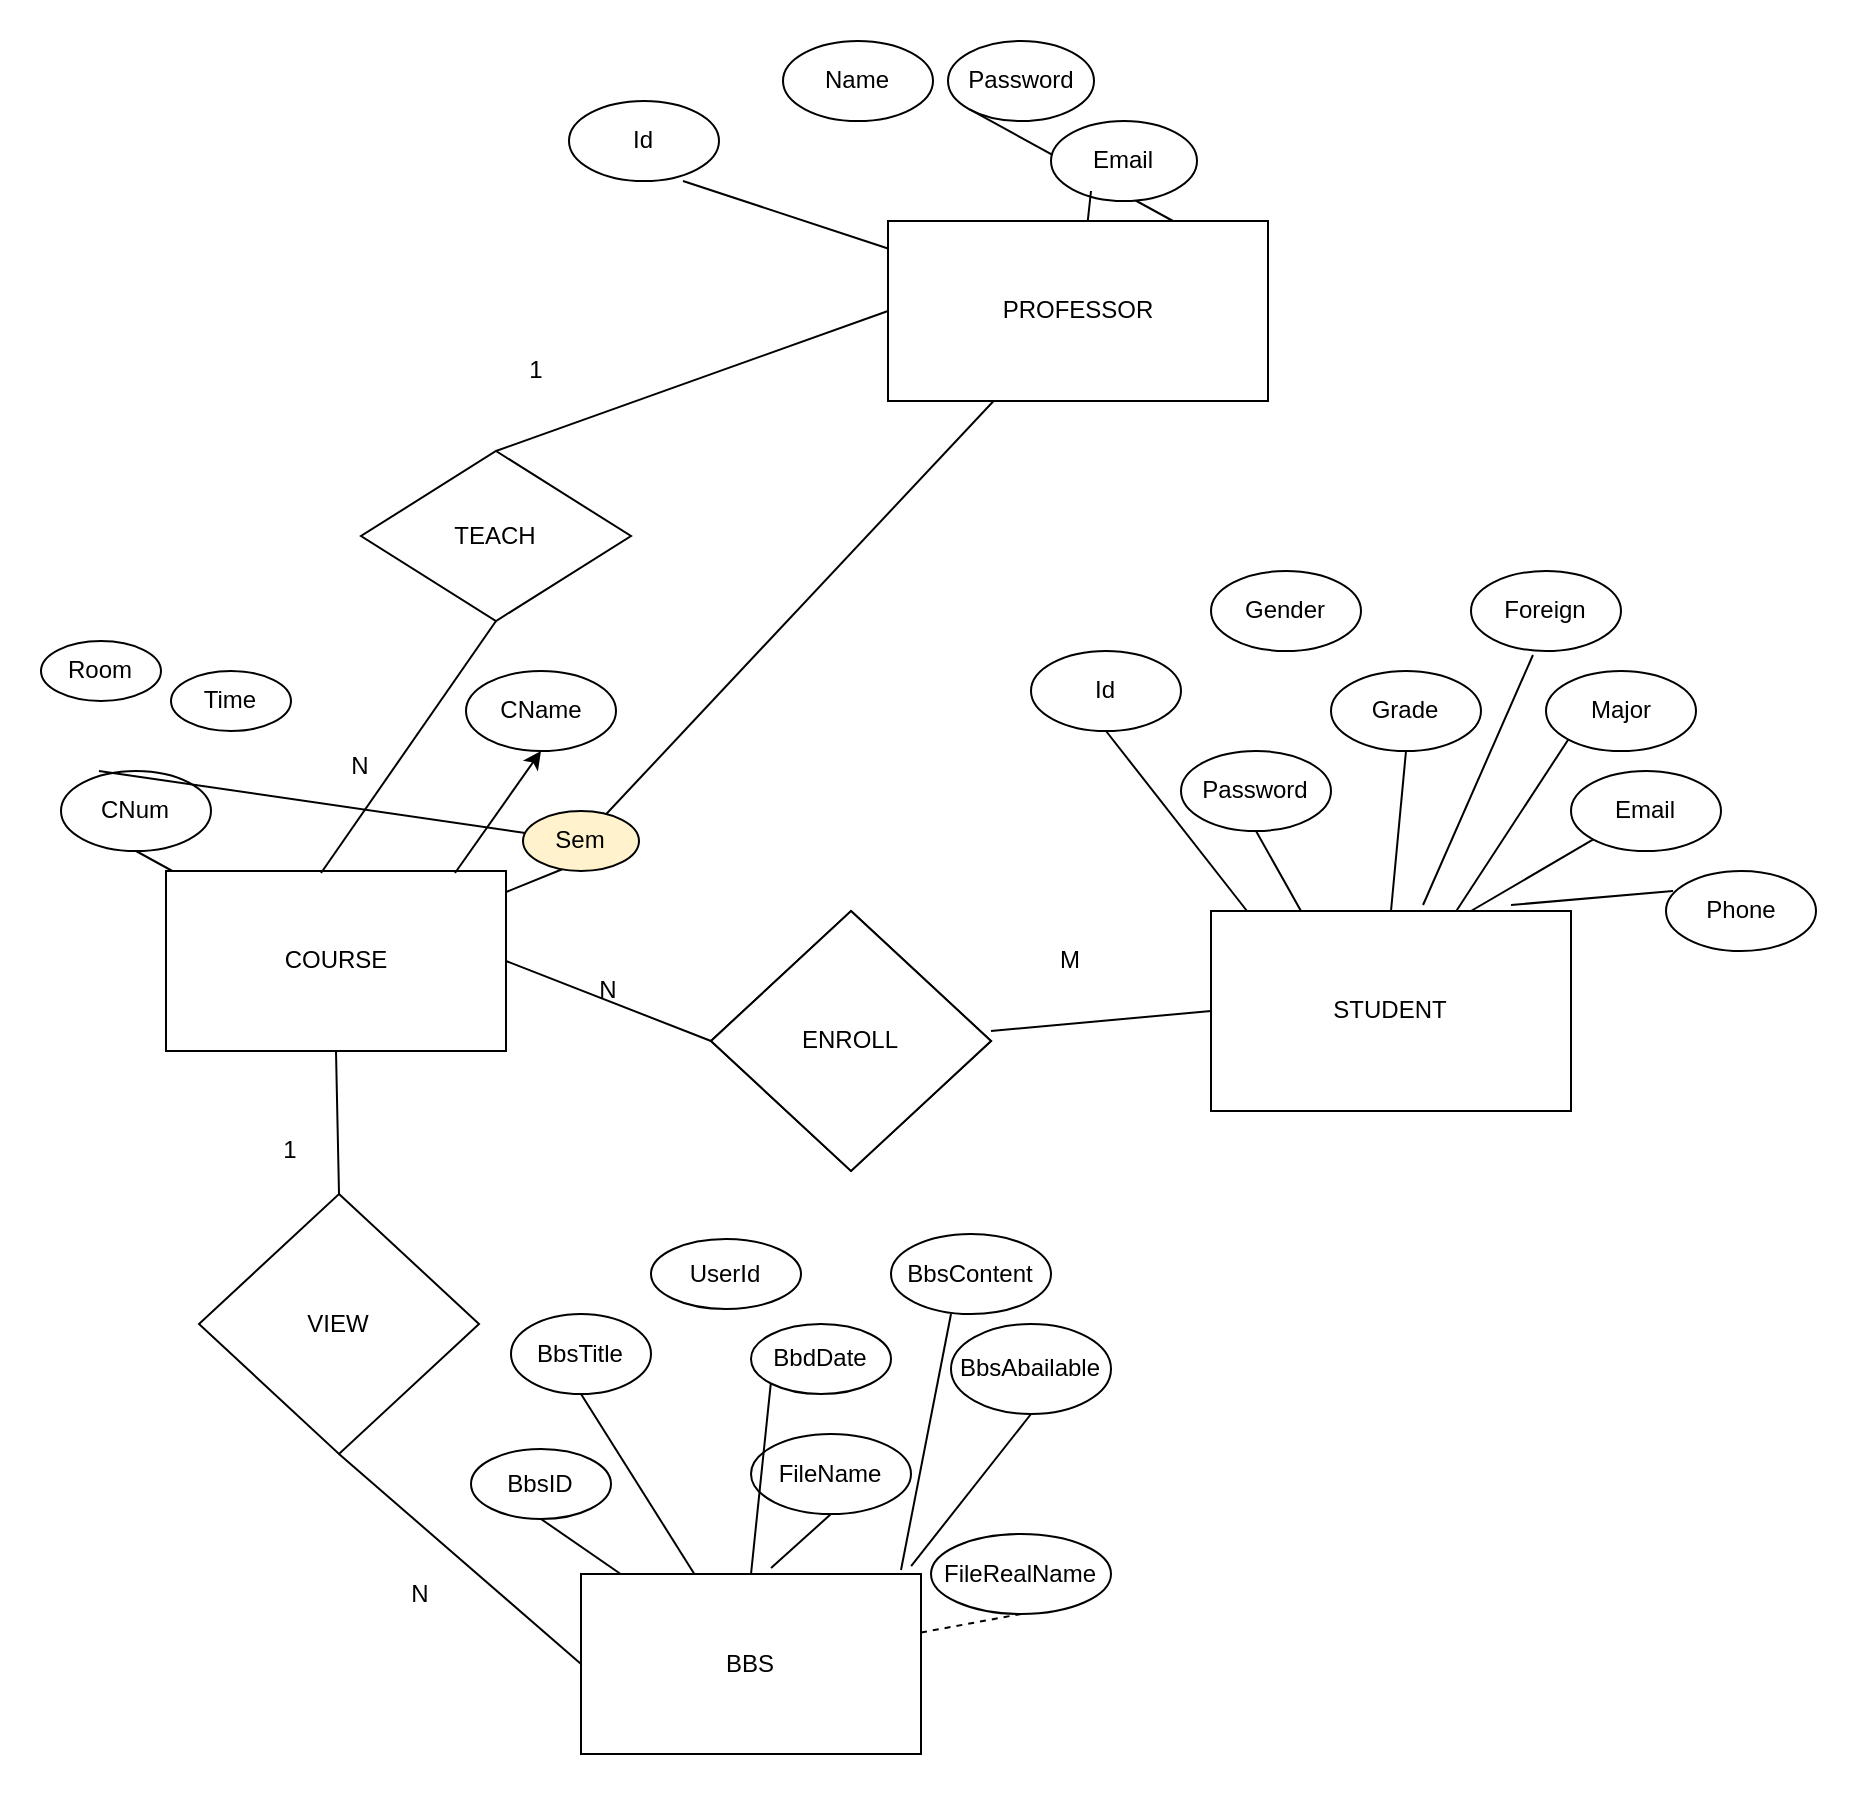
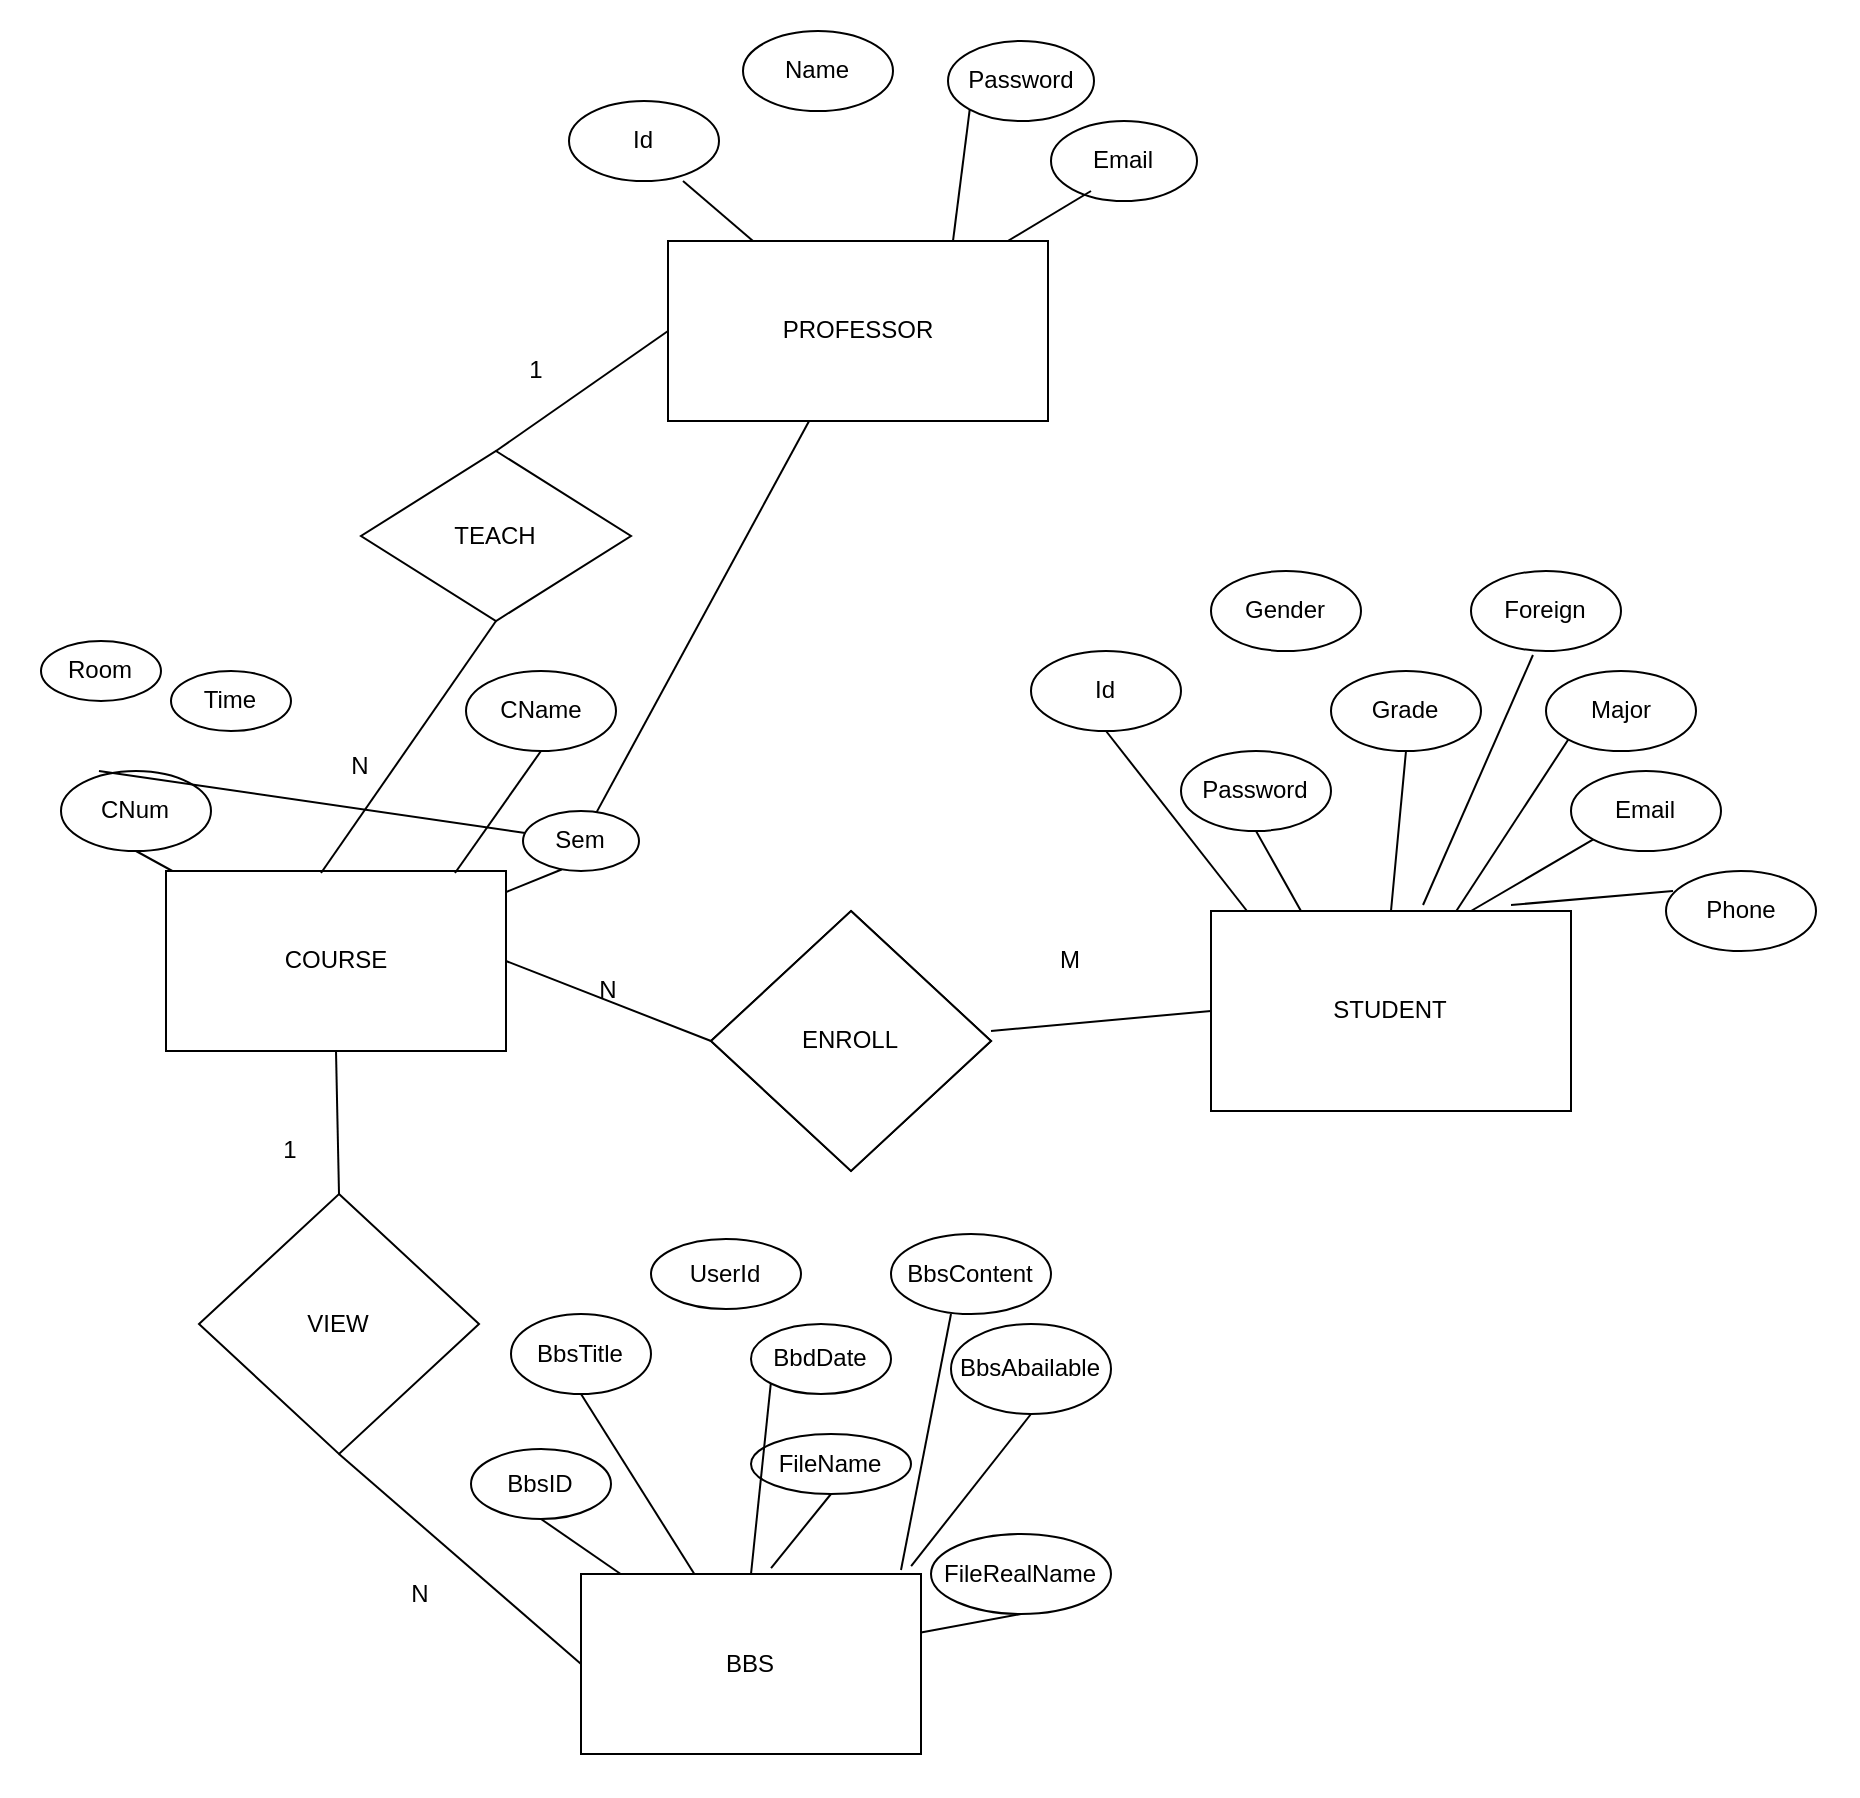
(858, 81) -> (818, 71)
(1078, 311) -> (858, 331)
(533, 763) -> (536, 758)
(581, 841) -> (581, 841)
(831, 1474) -> (831, 1464)
(969, 1624) -> (969, 1624)
